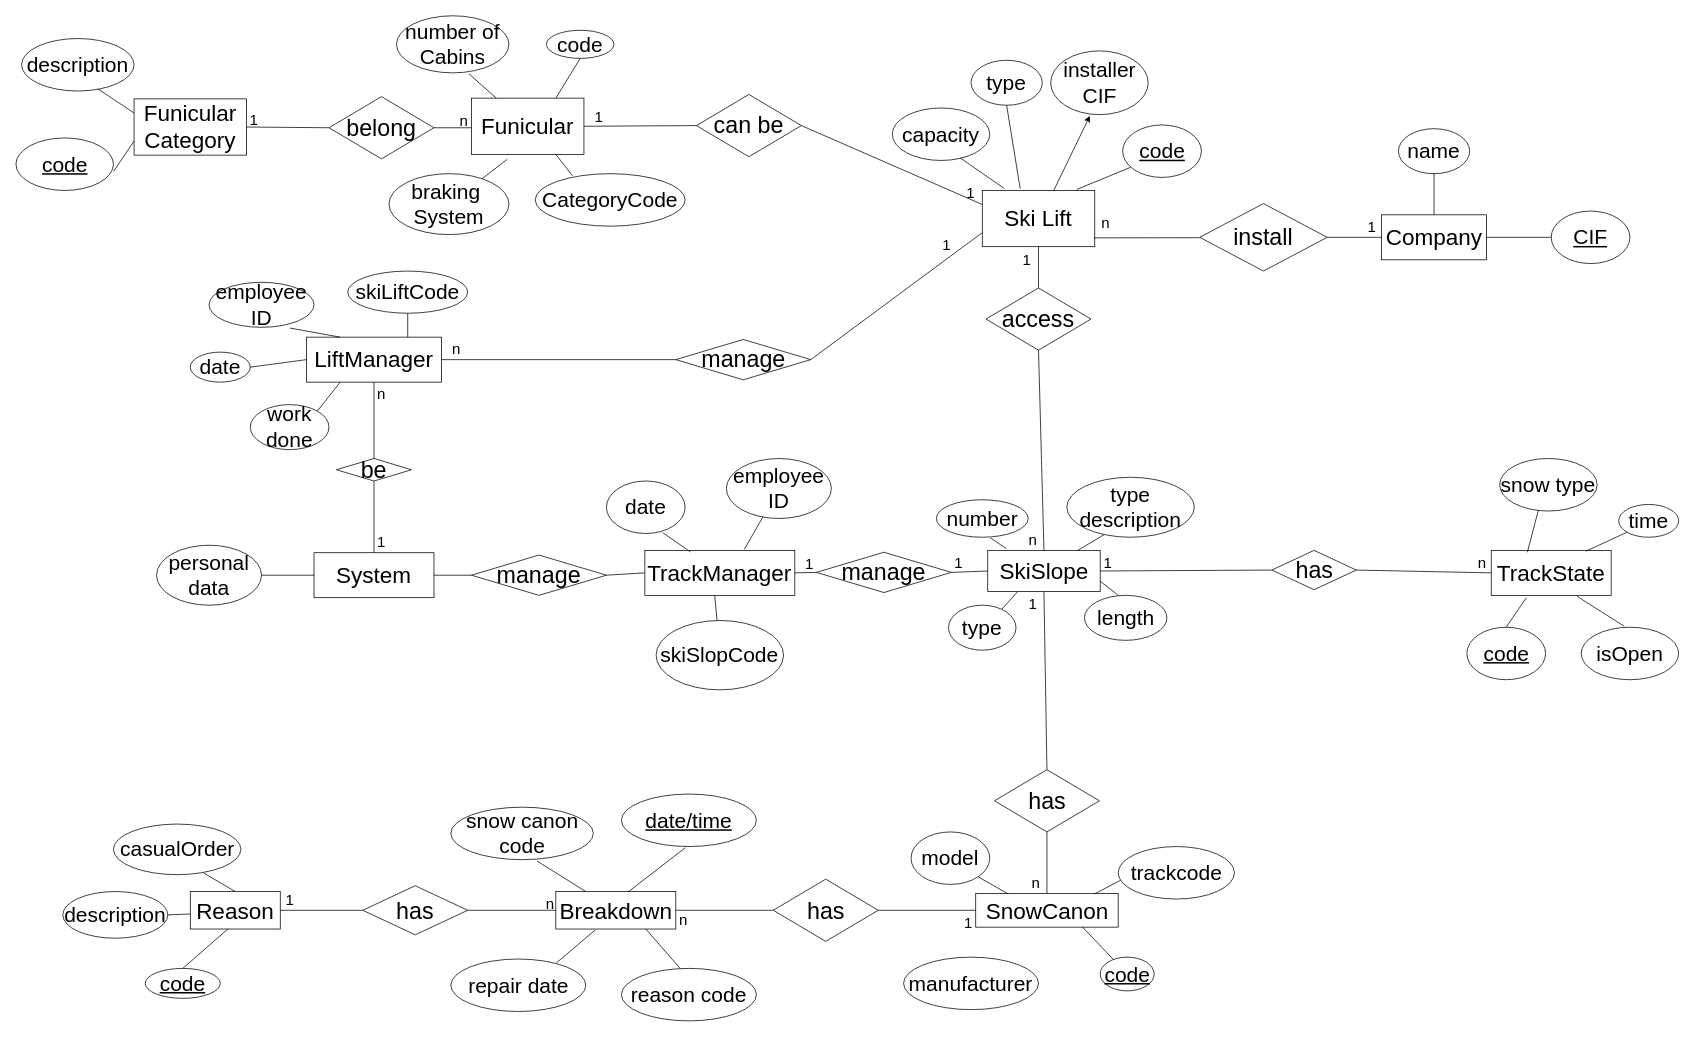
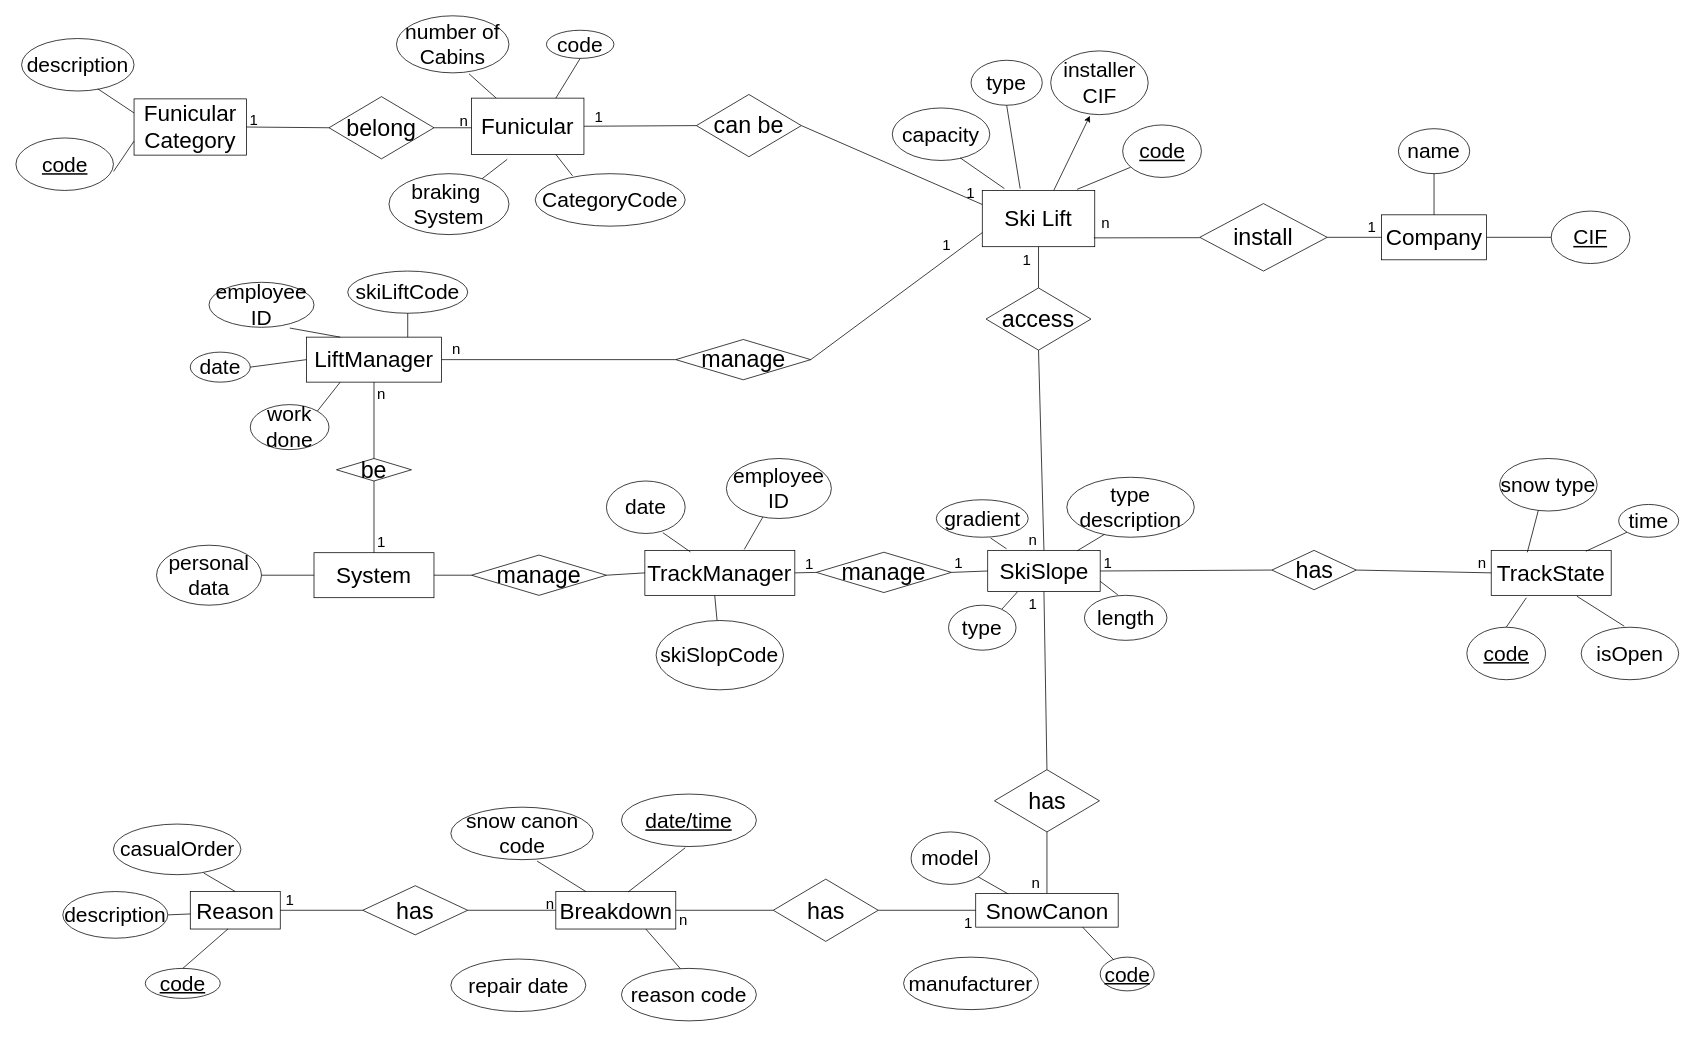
(983, 519) -> (983, 519)
(1176, 873) -> none
(1107, 888) -> none
(576, 947) -> none
